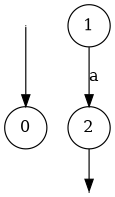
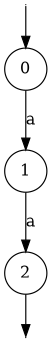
none -> (26, 114)
